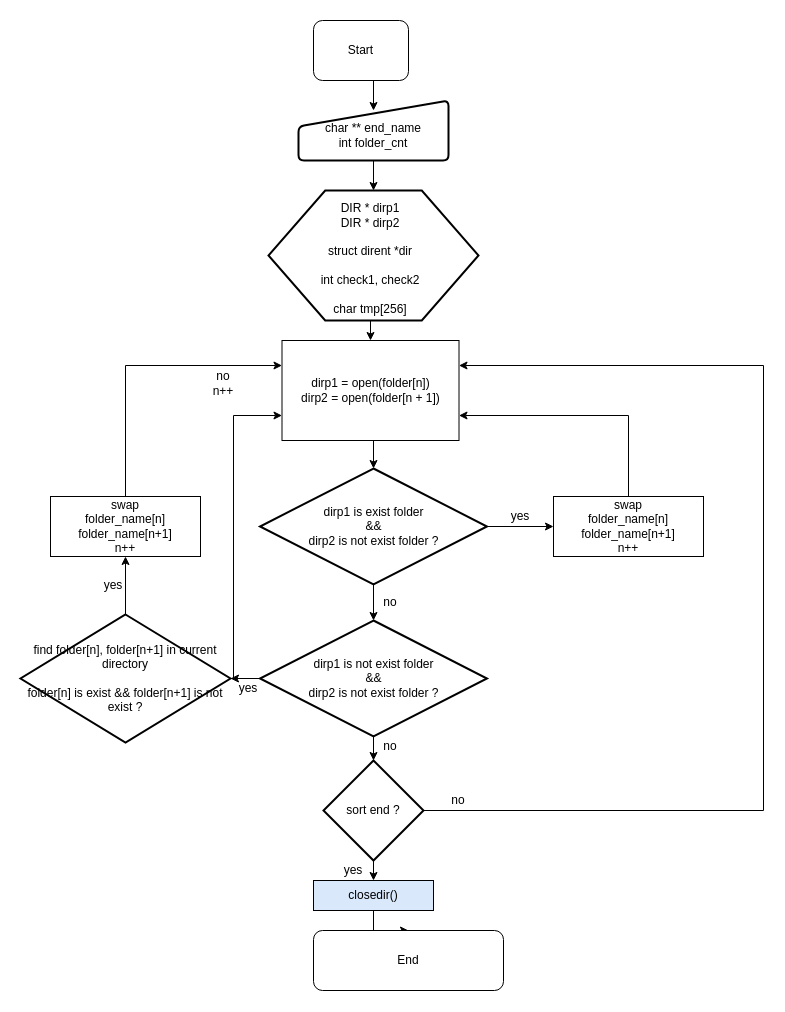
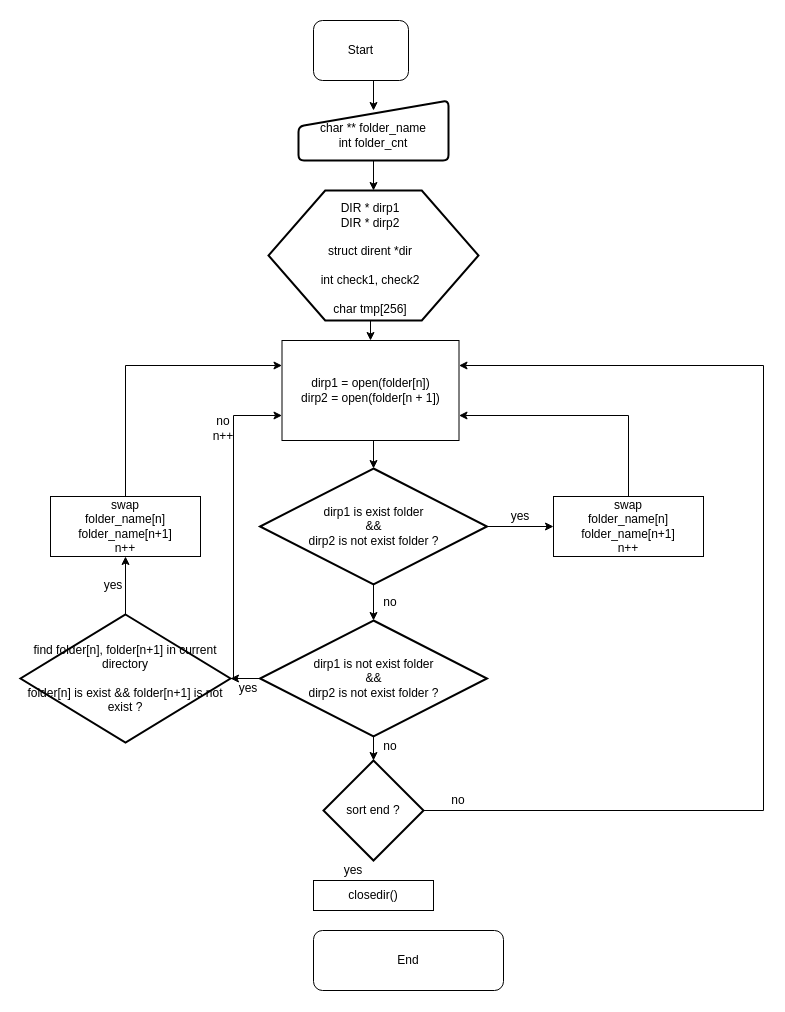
(374, 136) -> (374, 136)
(224, 384) -> (224, 429)
(374, 867) -> none
(374, 896) -> (374, 896)
(374, 921) -> none
